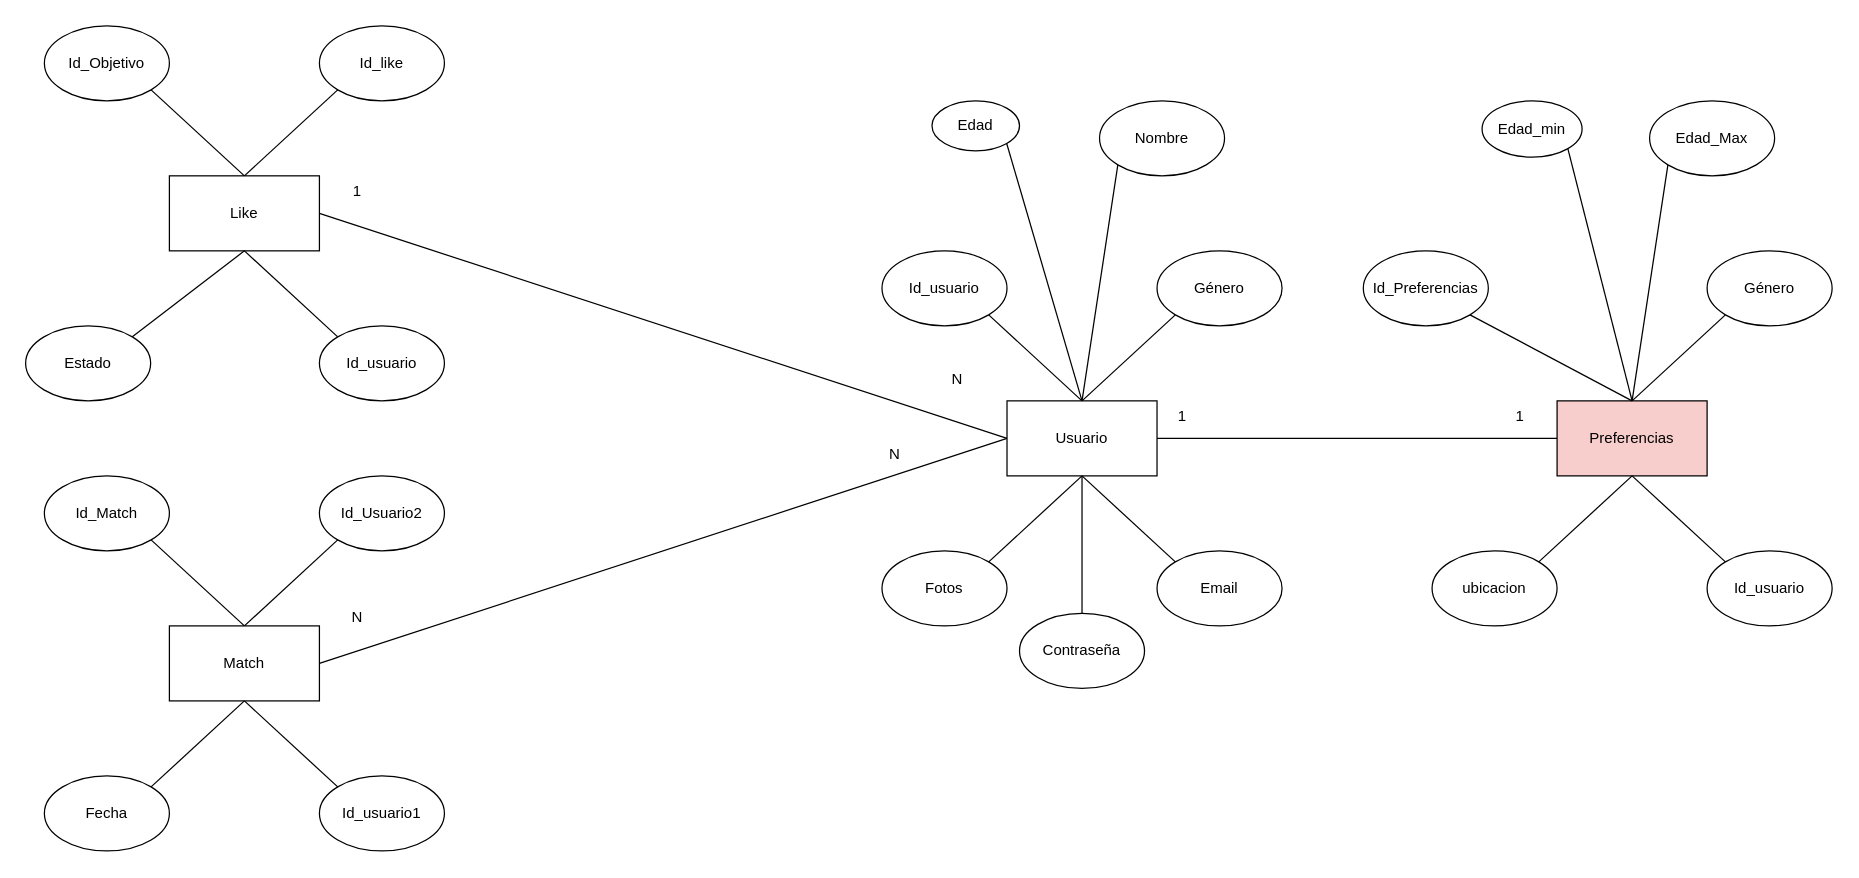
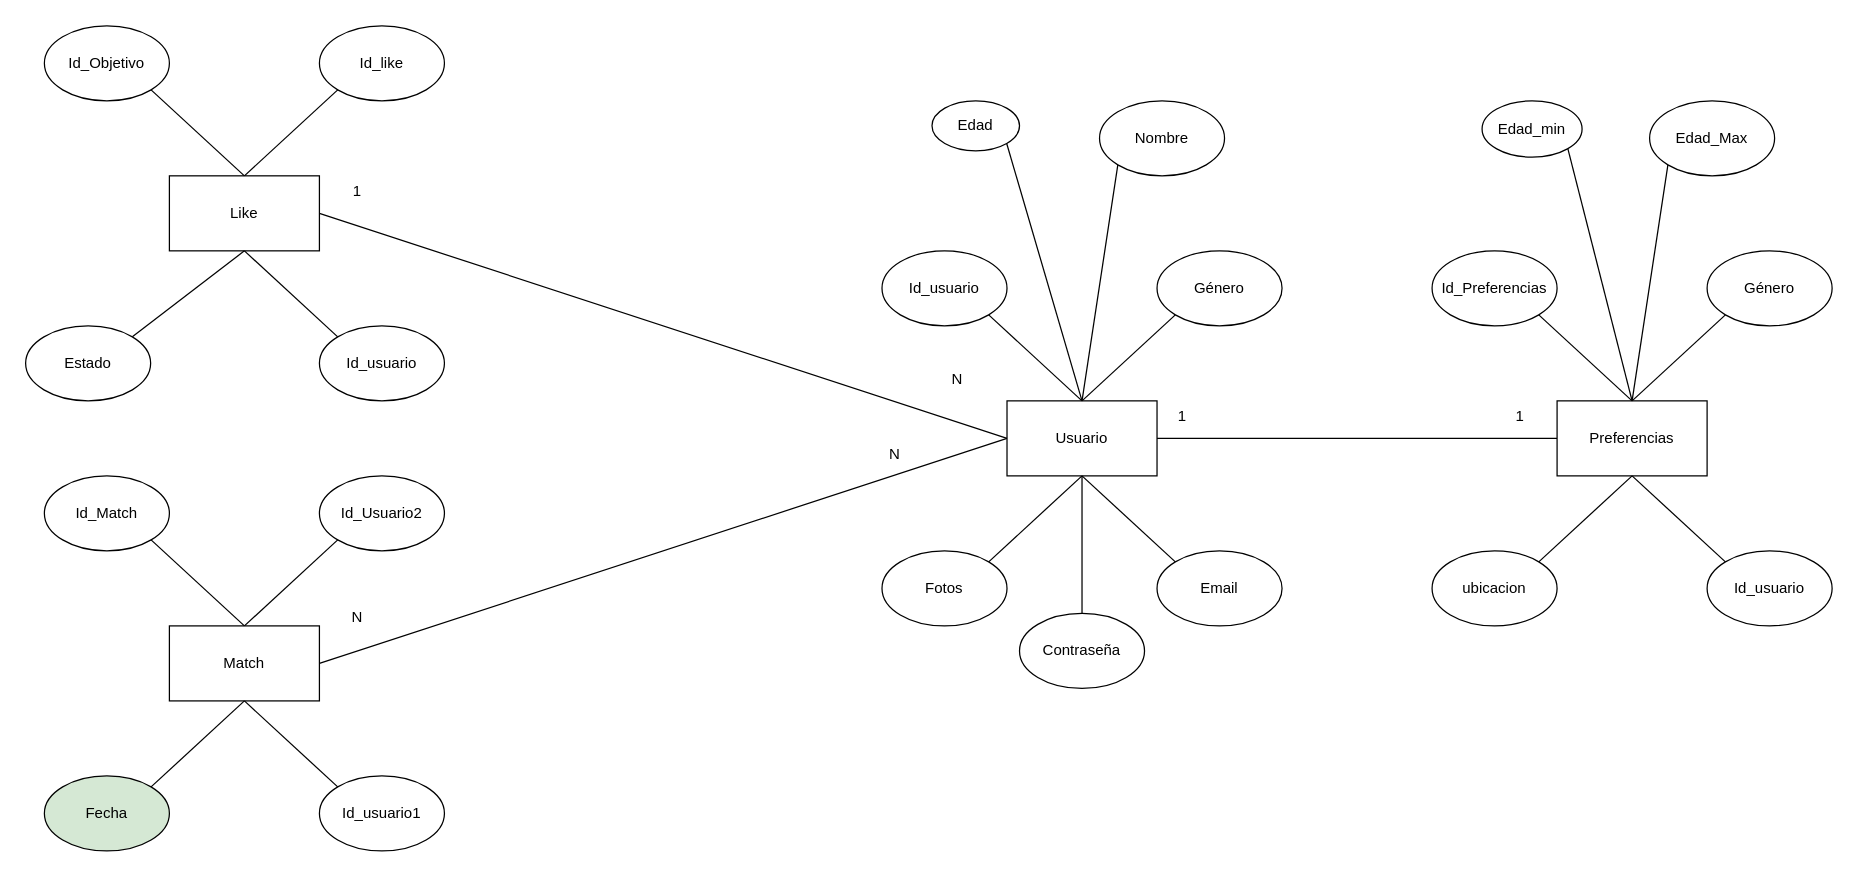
(1426, 288) -> (1494, 288)
(1632, 438) -> (1632, 438)
(107, 813) -> (107, 813)
